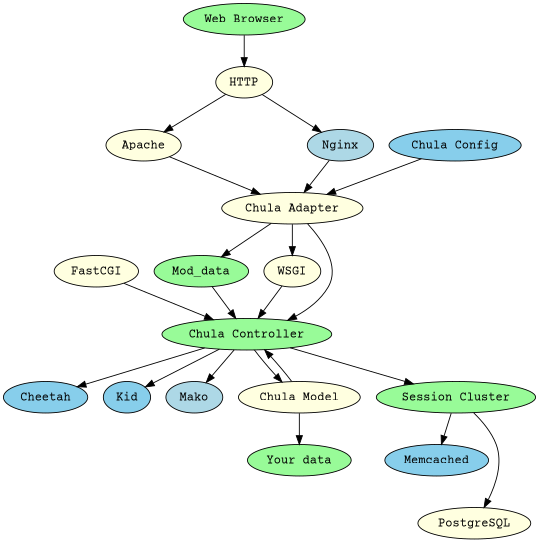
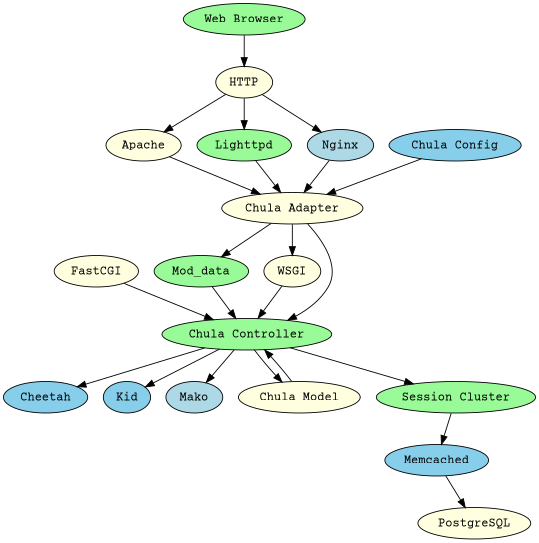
none -> (244, 145)
(498, 453) -> (453, 488)
(299, 460) -> none
